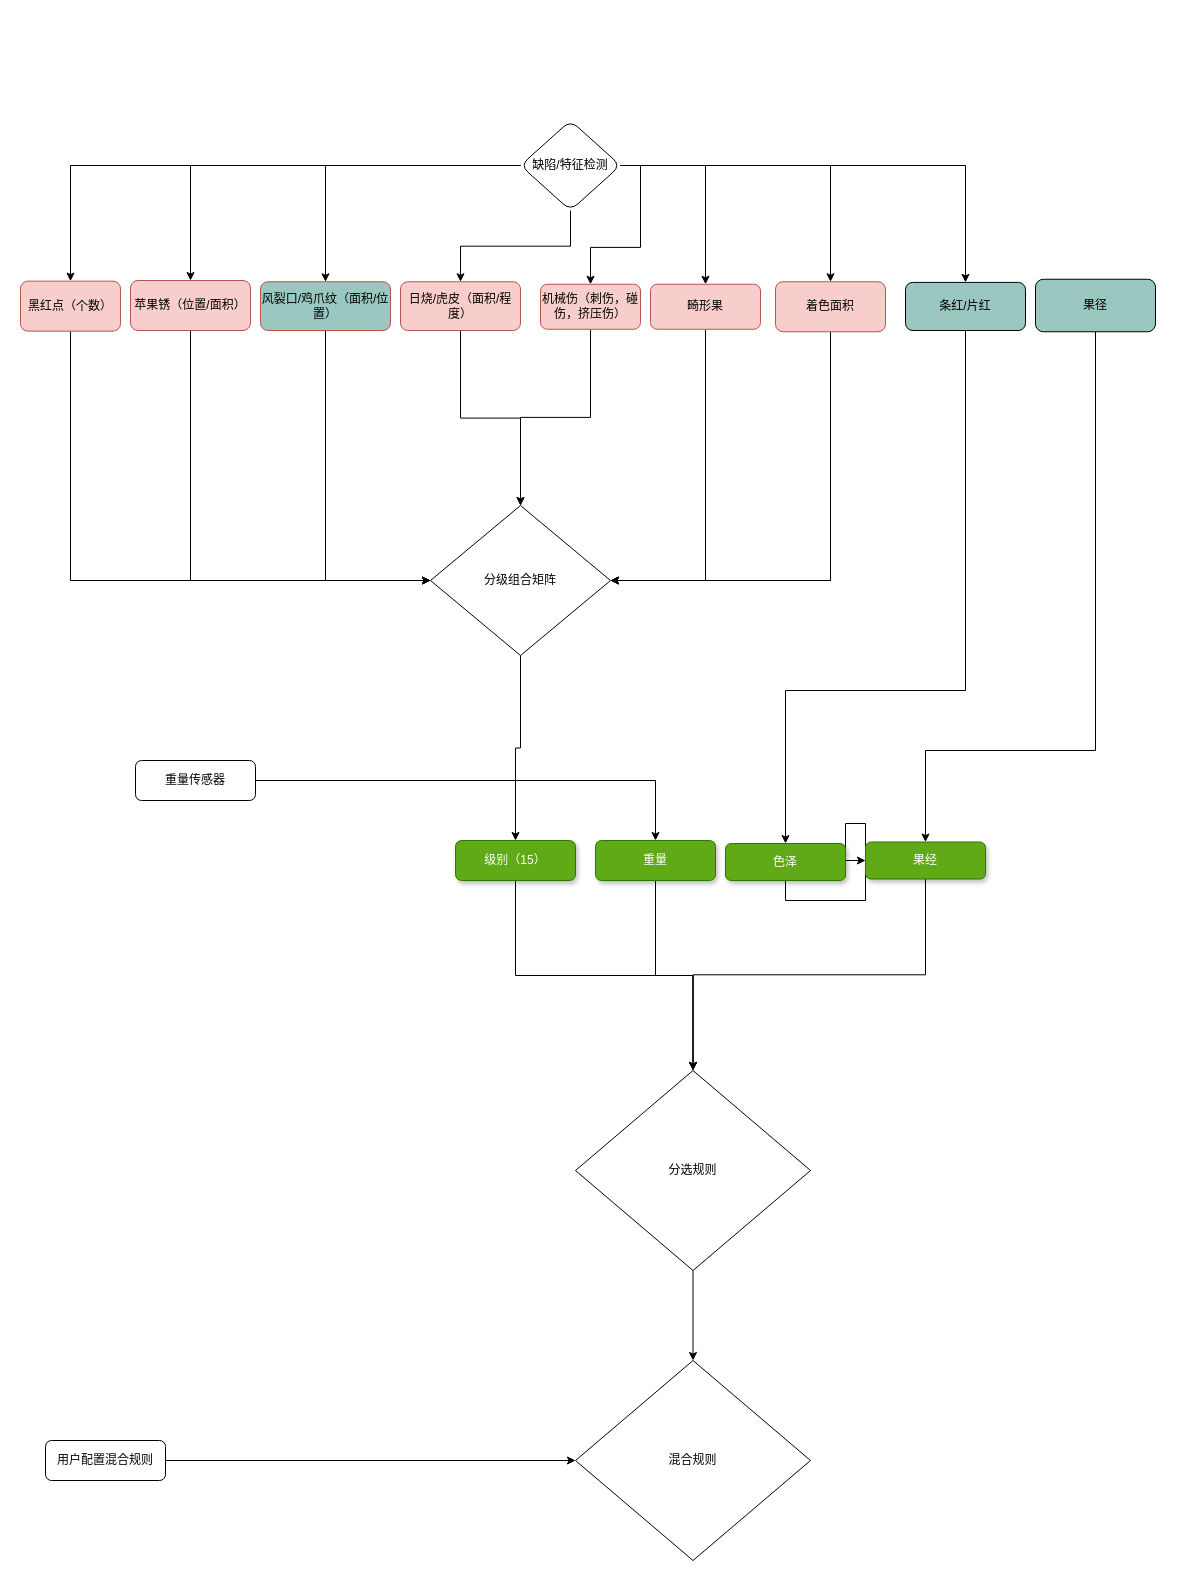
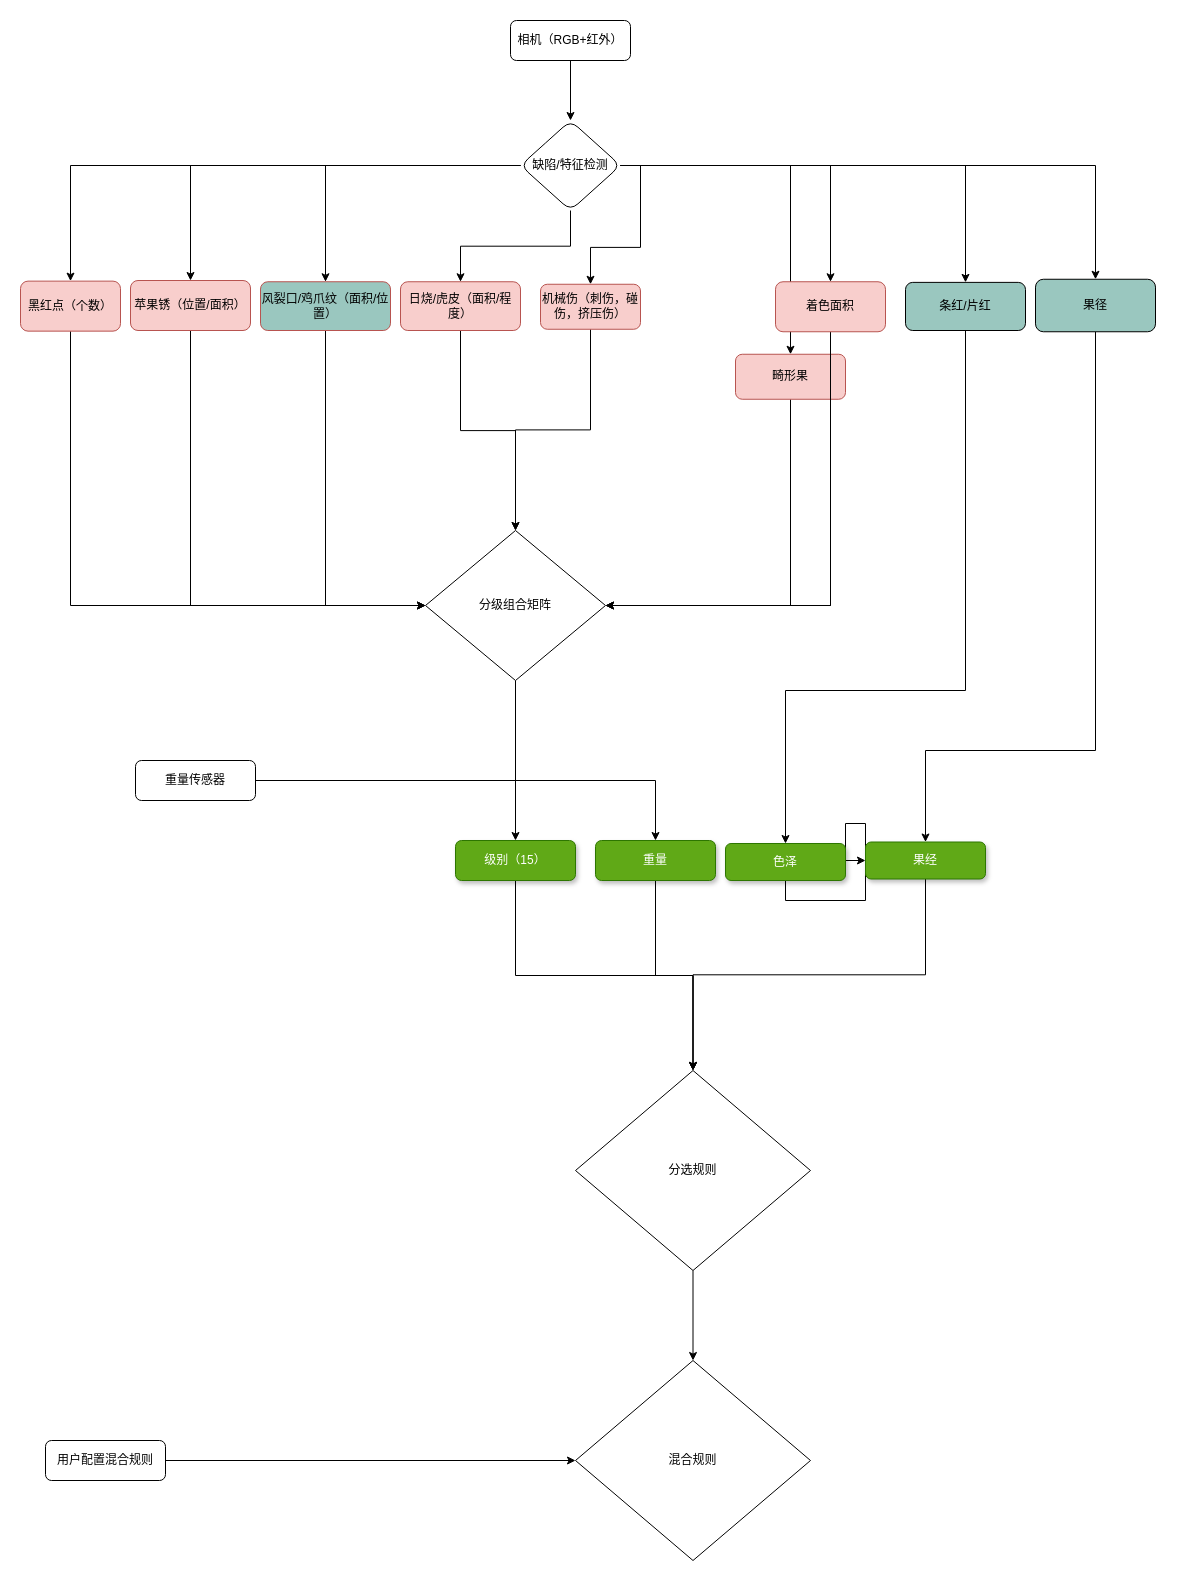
none -> (571, 41)
none -> (571, 87)
none -> (1085, 166)
(706, 307) -> (791, 377)
(521, 581) -> (516, 606)
